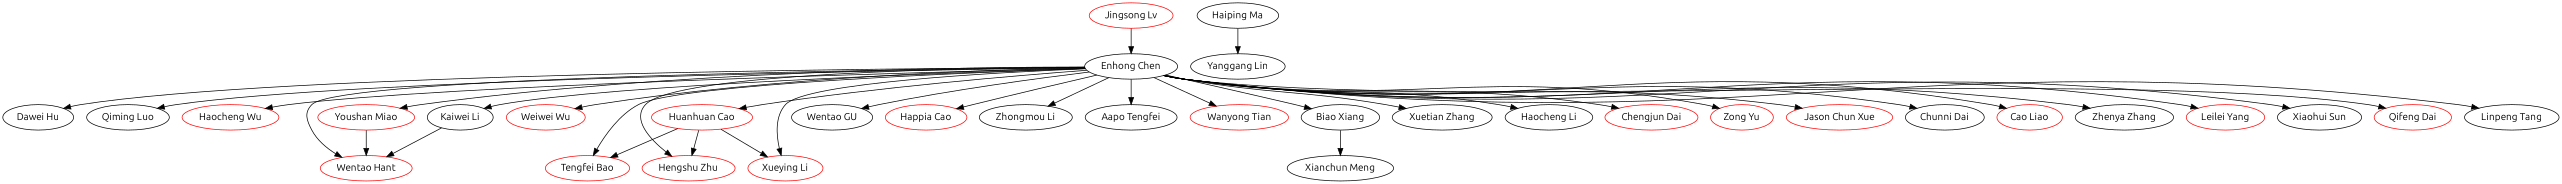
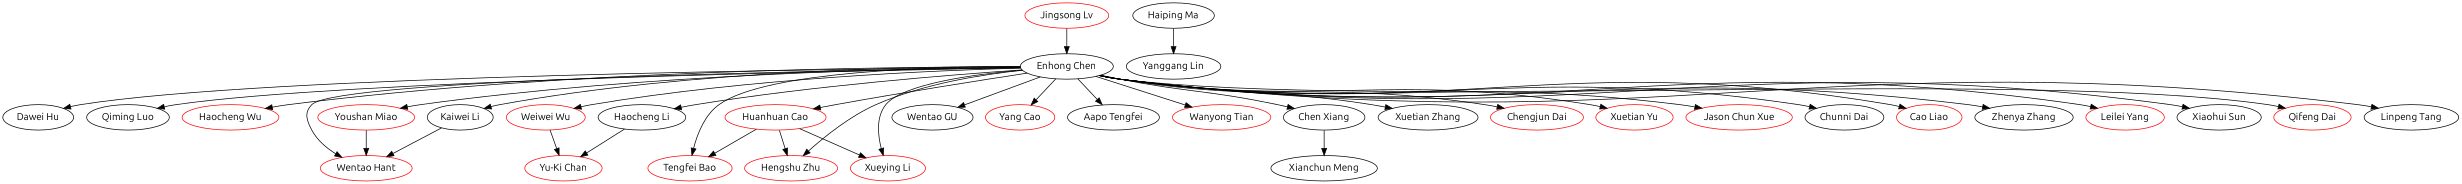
(926, 117) -> (1020, 117)
(1026, 117) -> none
(1340, 117) -> (1324, 117)
(1742, 117) -> (1634, 117)
none -> (563, 168)
